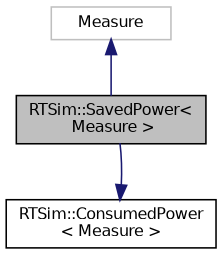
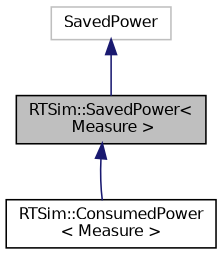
(111, 23) -> (111, 23)
(121, 164) -> (101, 180)
